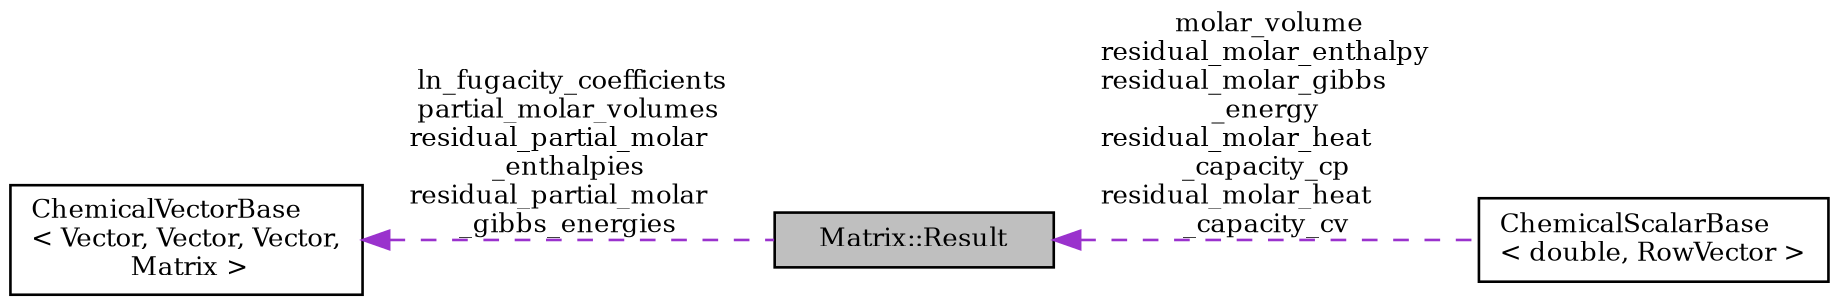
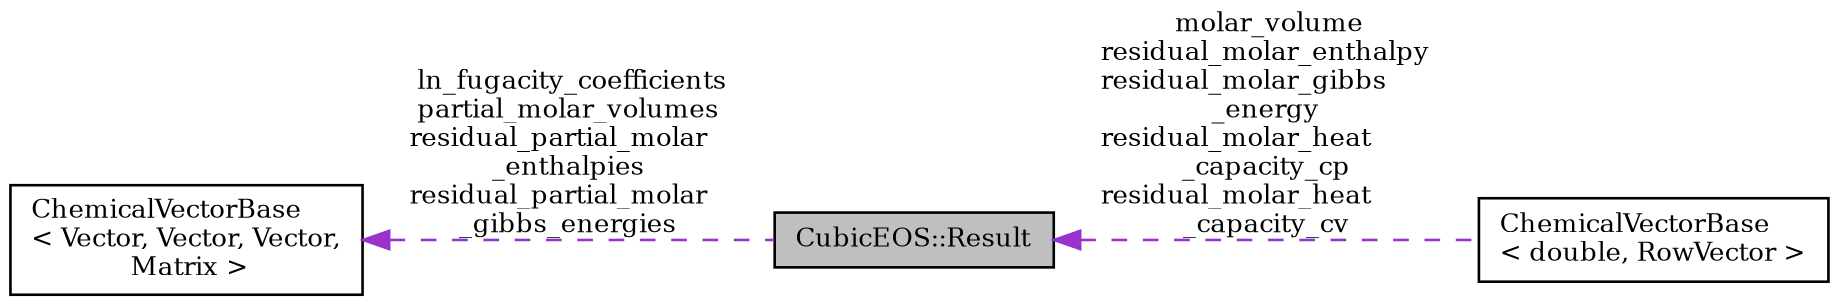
(914, 240) -> (914, 240)
(1654, 240) -> (1654, 240)
